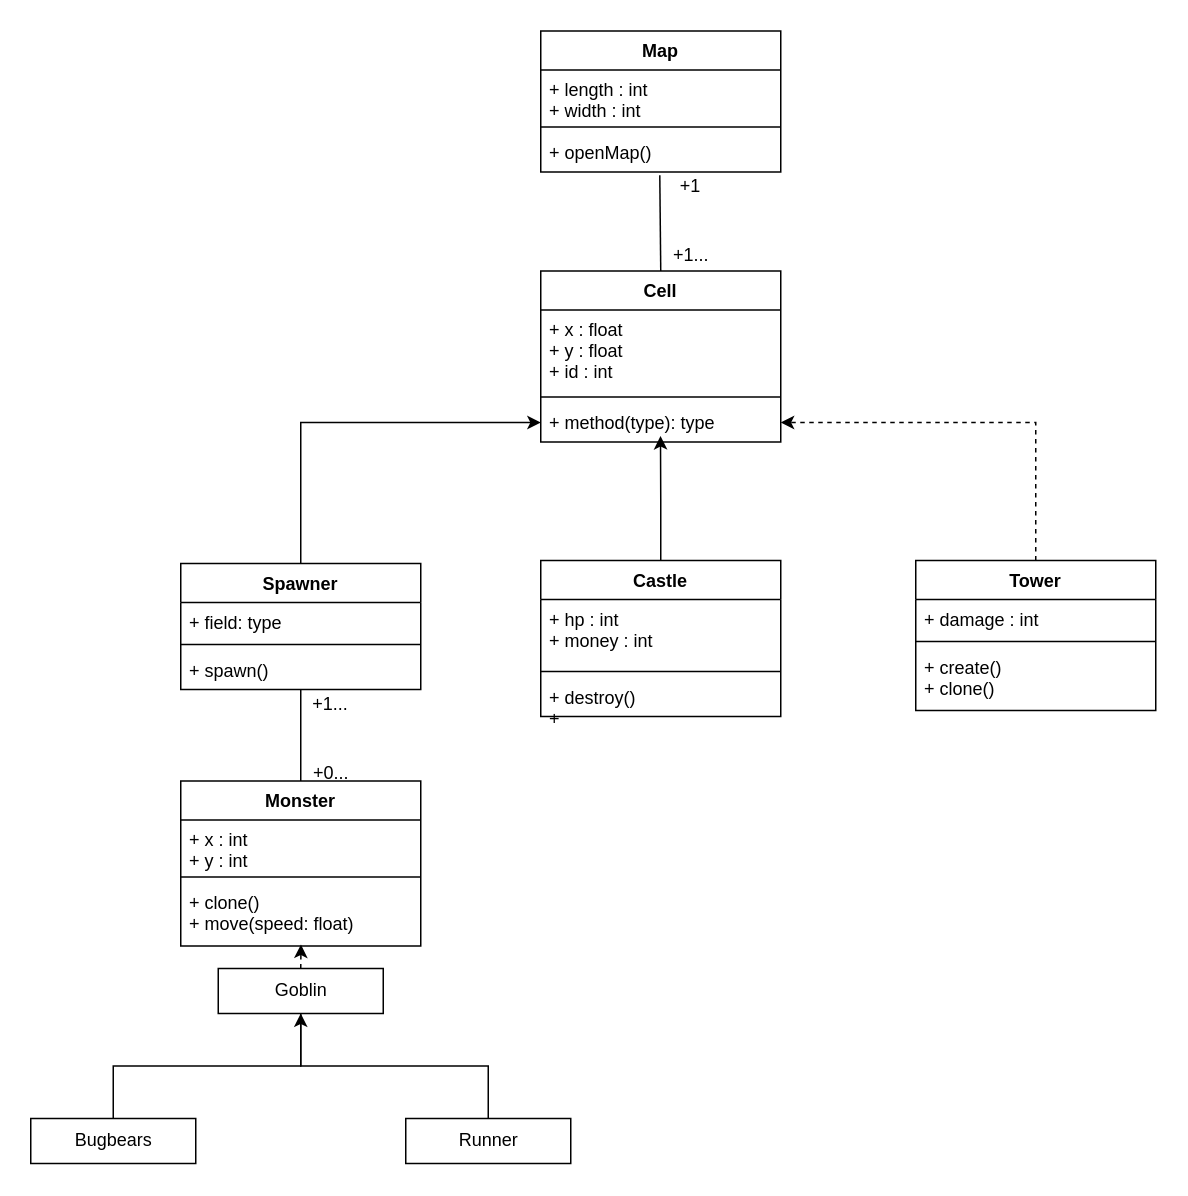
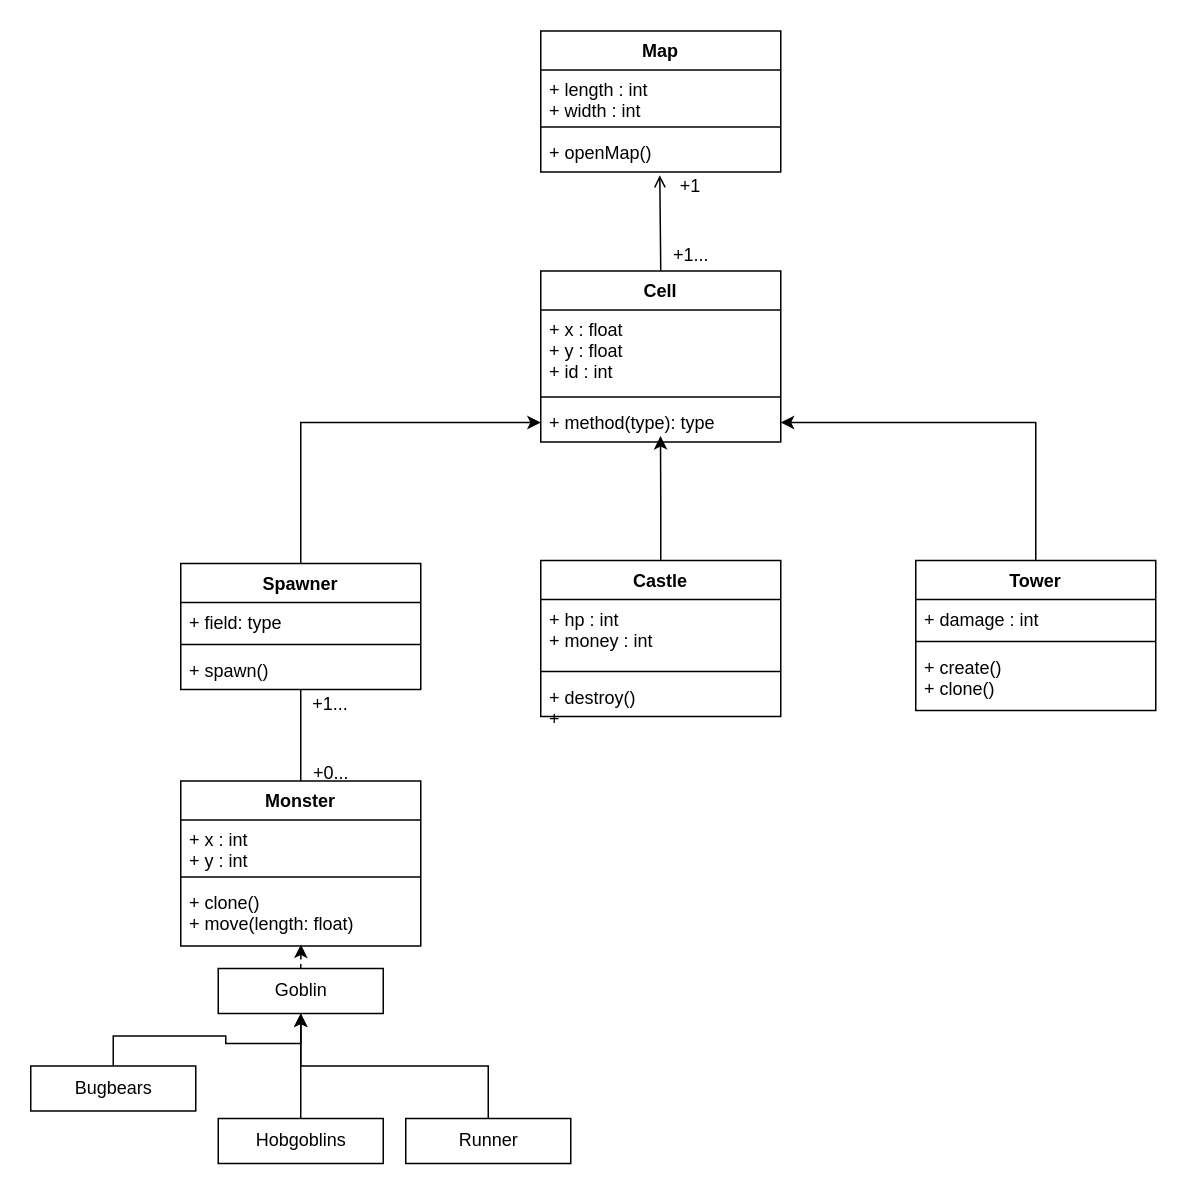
(660, 181) -> (660, 182)
(983, 422) -> (983, 422)
(230, 903) -> (230, 903)
none -> (301, 1093)
(113, 1141) -> (113, 1088)
none -> (301, 1141)
